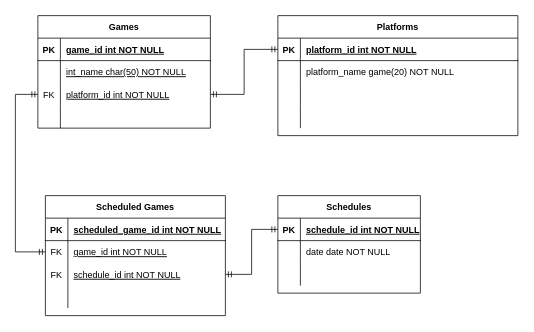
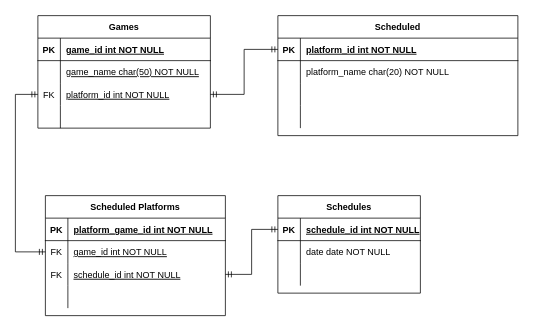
(398, 27) -> (398, 27)
(127, 72) -> (131, 72)
(379, 72) -> (379, 72)
(135, 207) -> (135, 207)
(142, 230) -> (140, 230)
